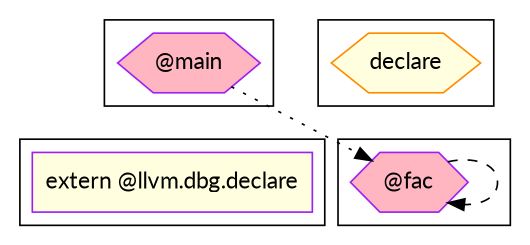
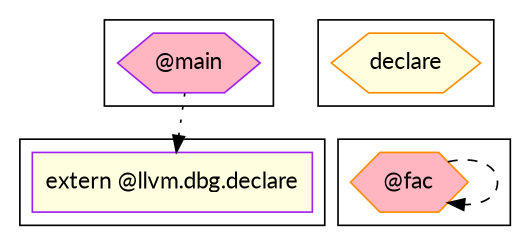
(294, 120) -> (181, 117)
(409, 182) -> (409, 182)
